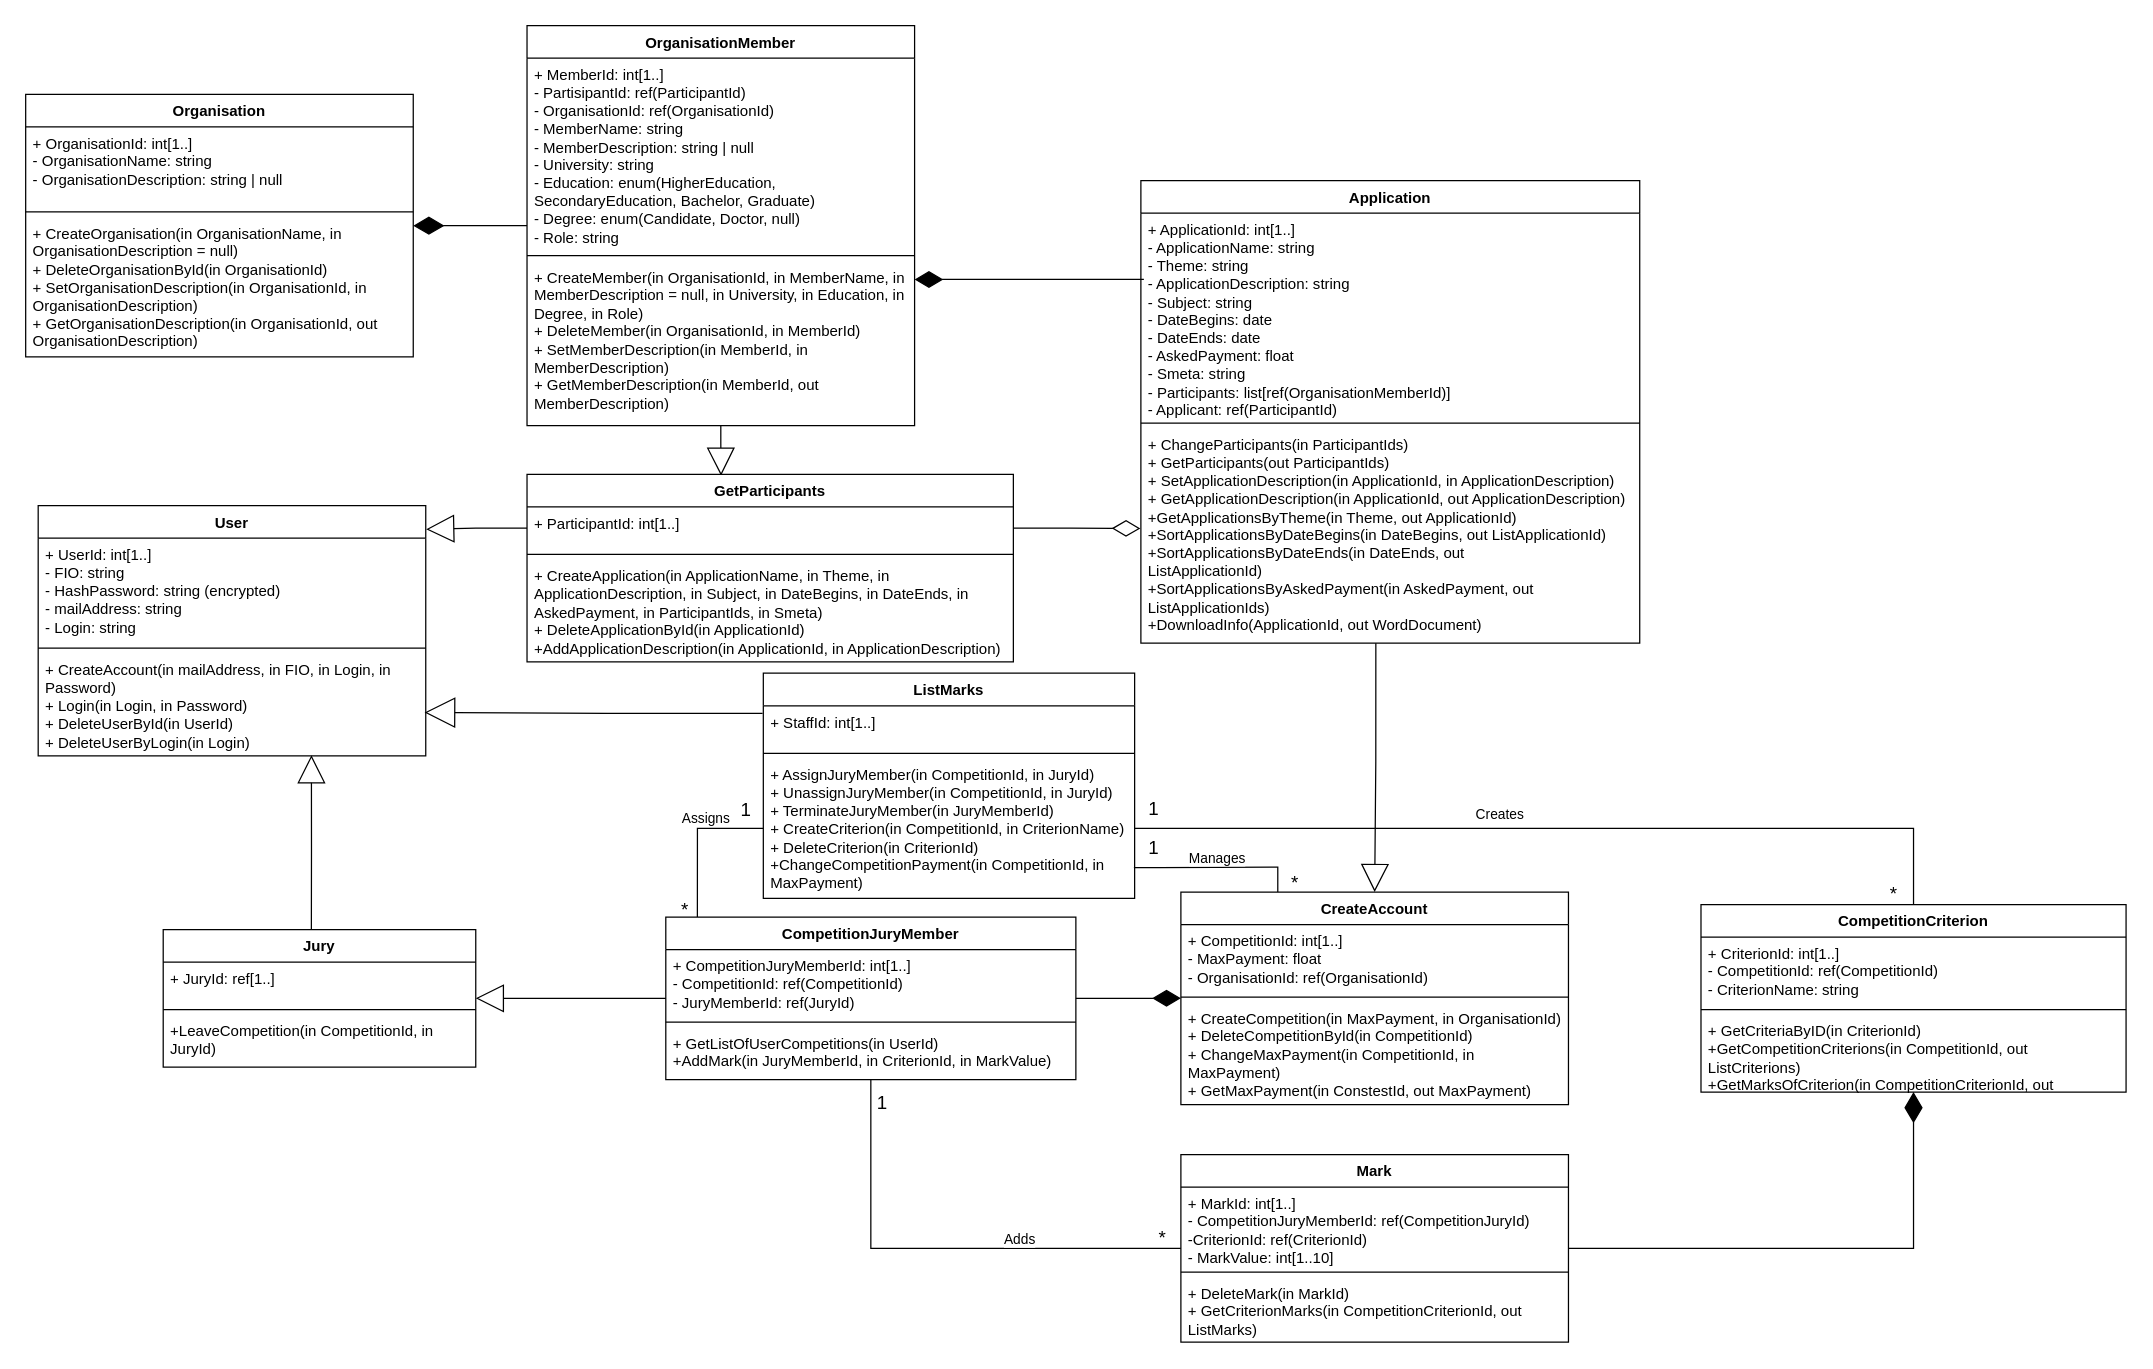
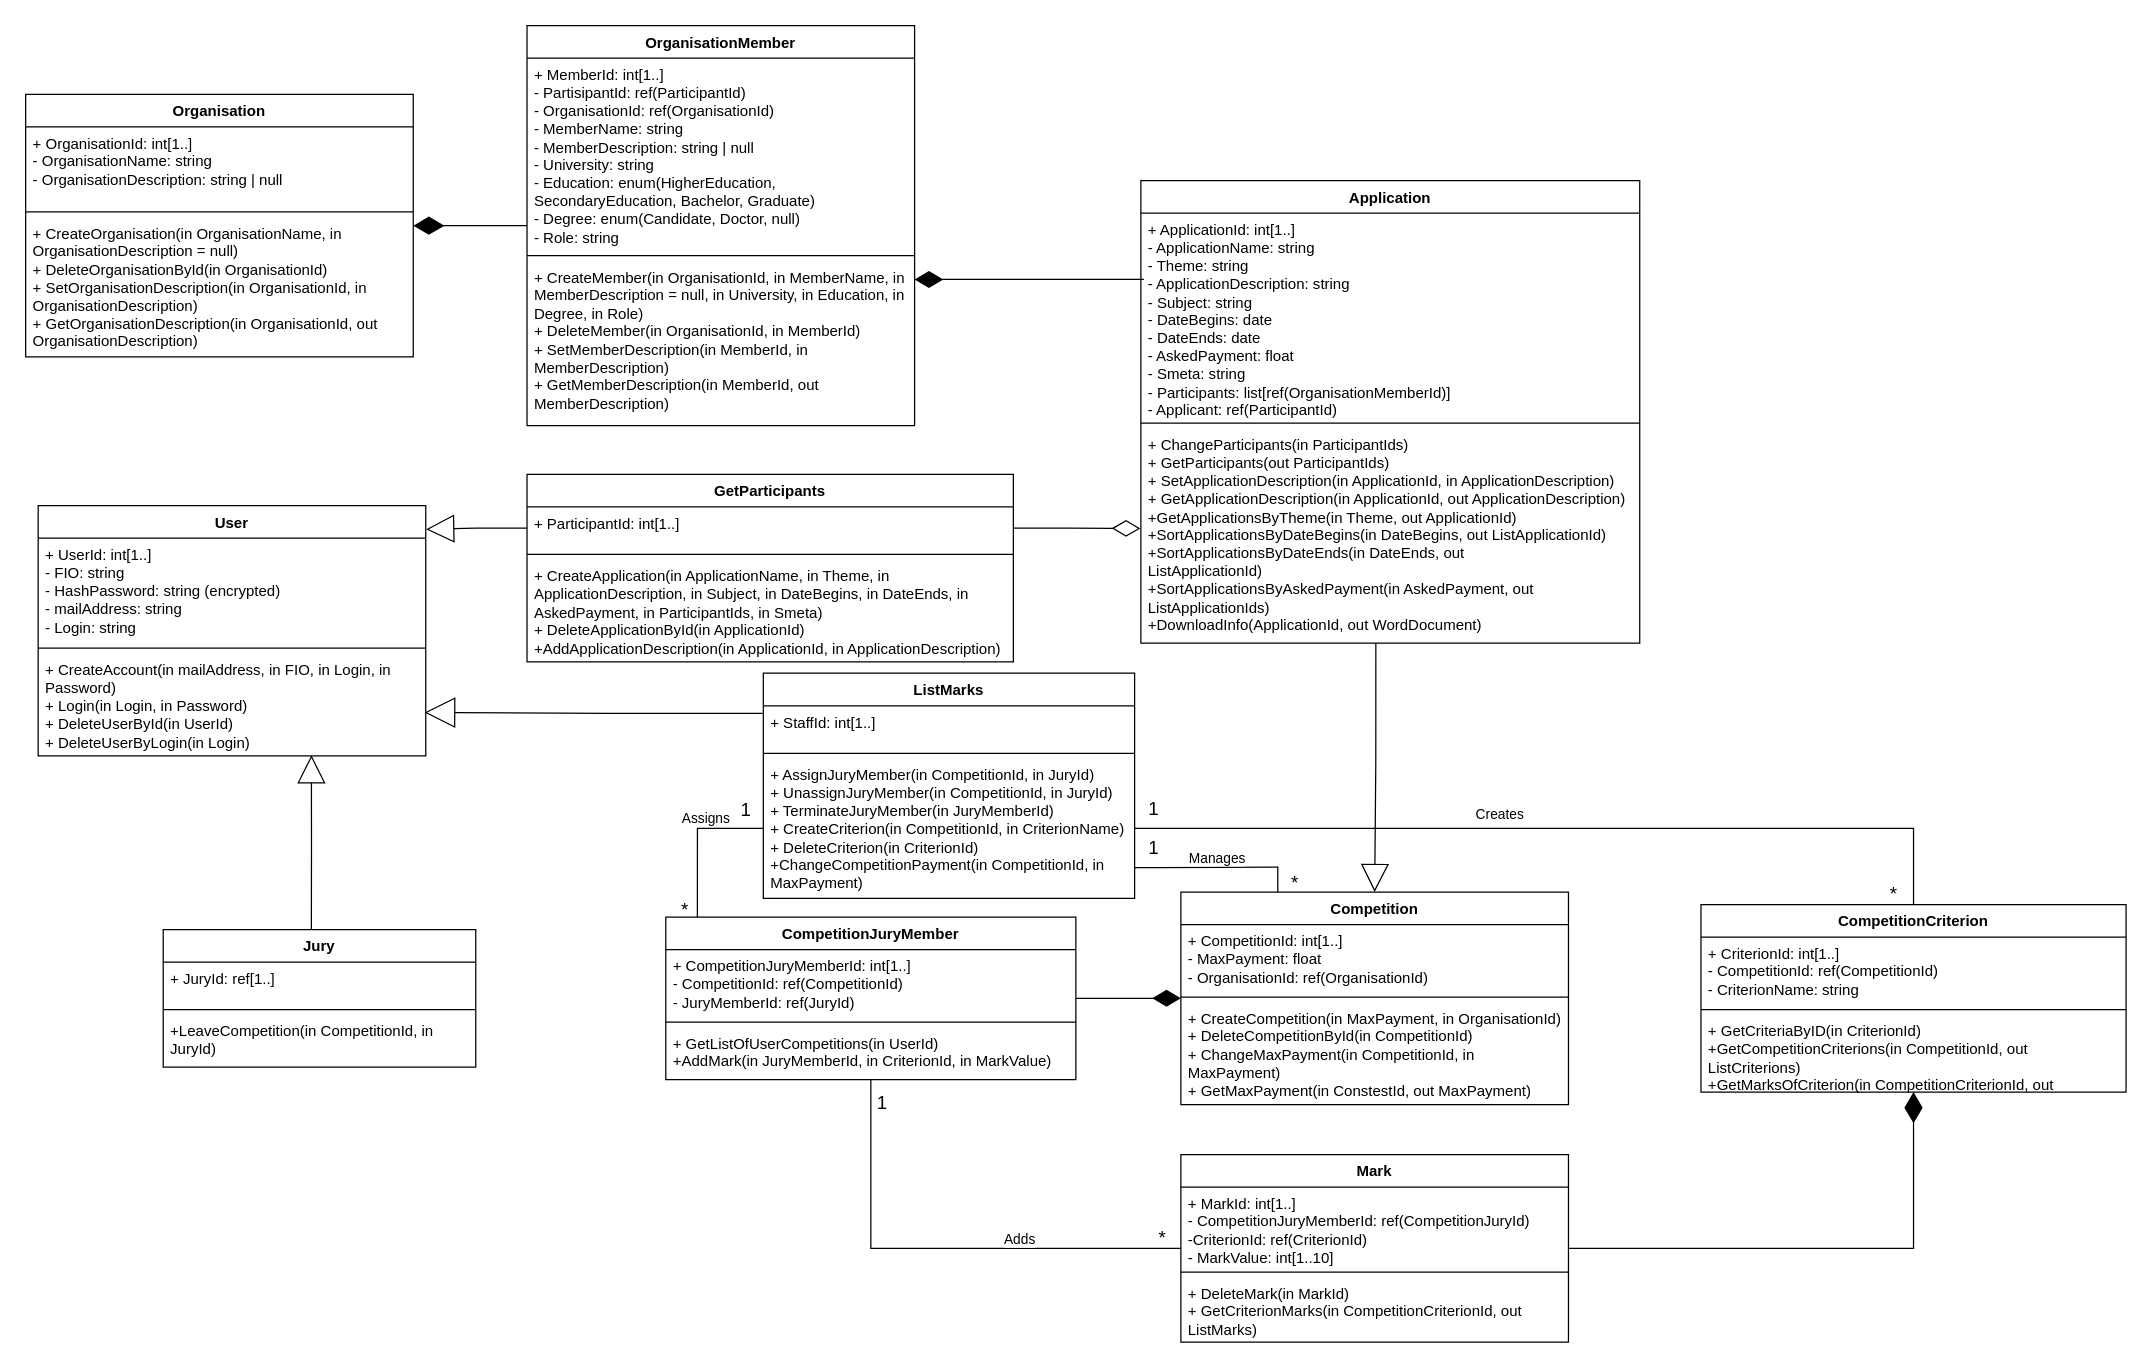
(721, 437) -> none
(1374, 910) -> (1374, 910)
(583, 998) -> none
